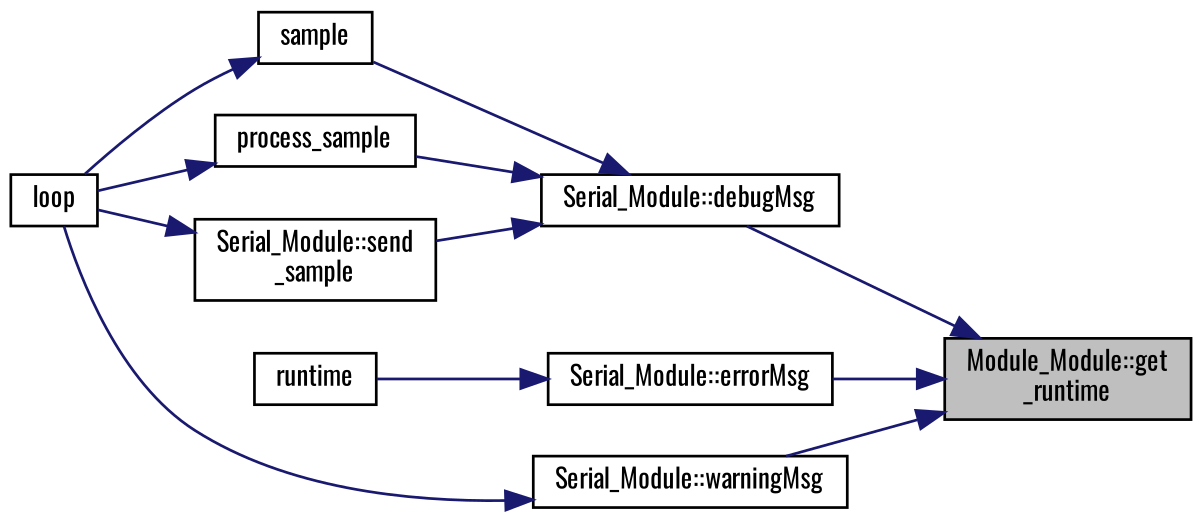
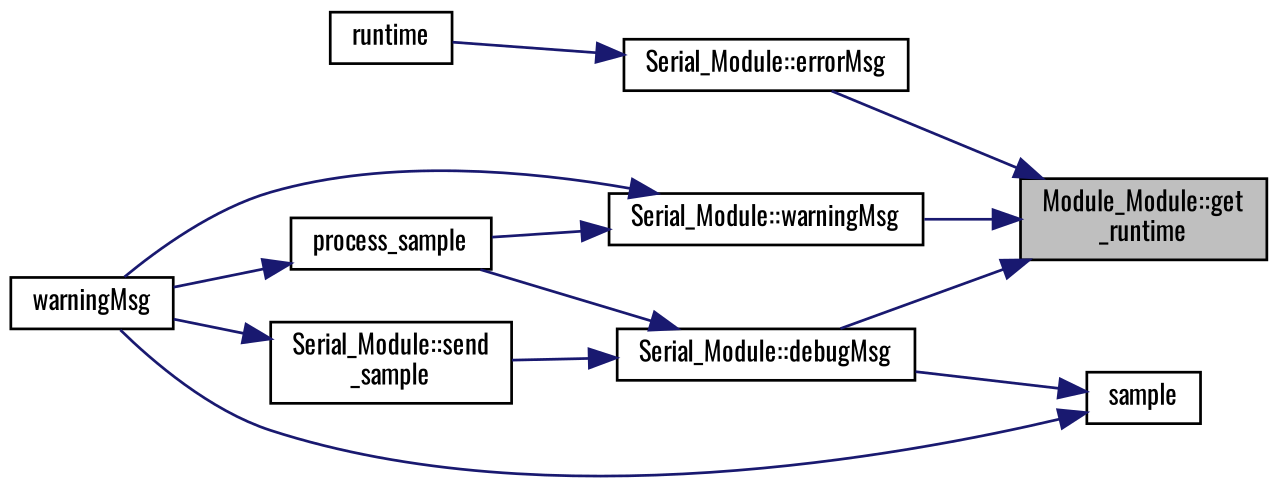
(488, 112) -> (987, 380)
(54, 200) -> (92, 303)
none -> (537, 234)
